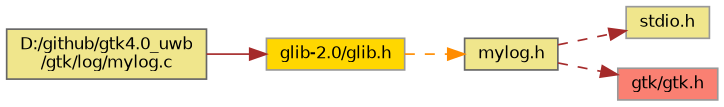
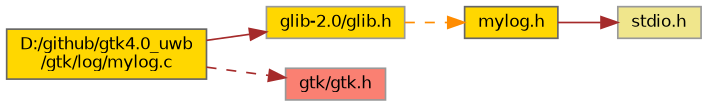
(584, 39) -> (579, 22)
(107, 54) -> (107, 54)
(511, 54) -> (511, 22)
(580, 67) -> (237, 71)
